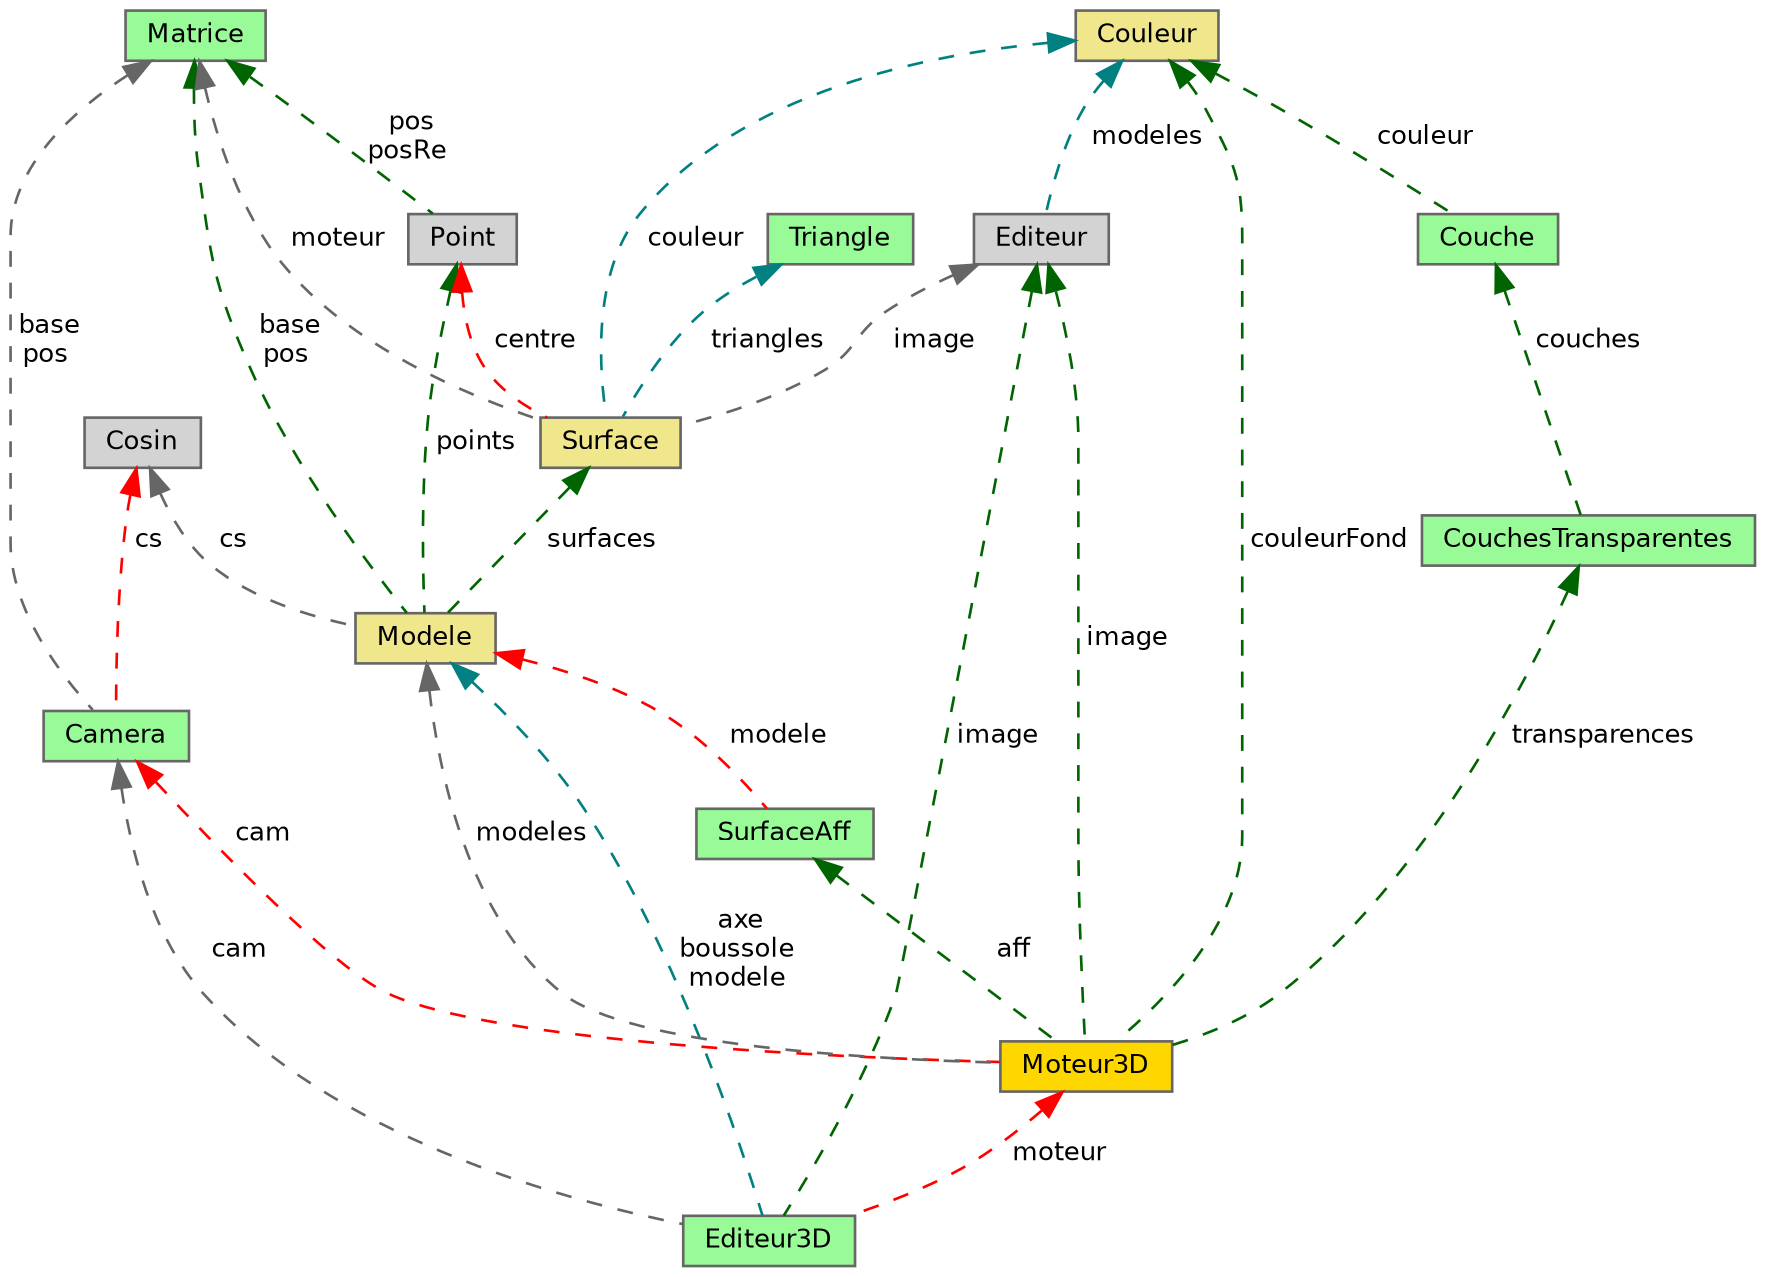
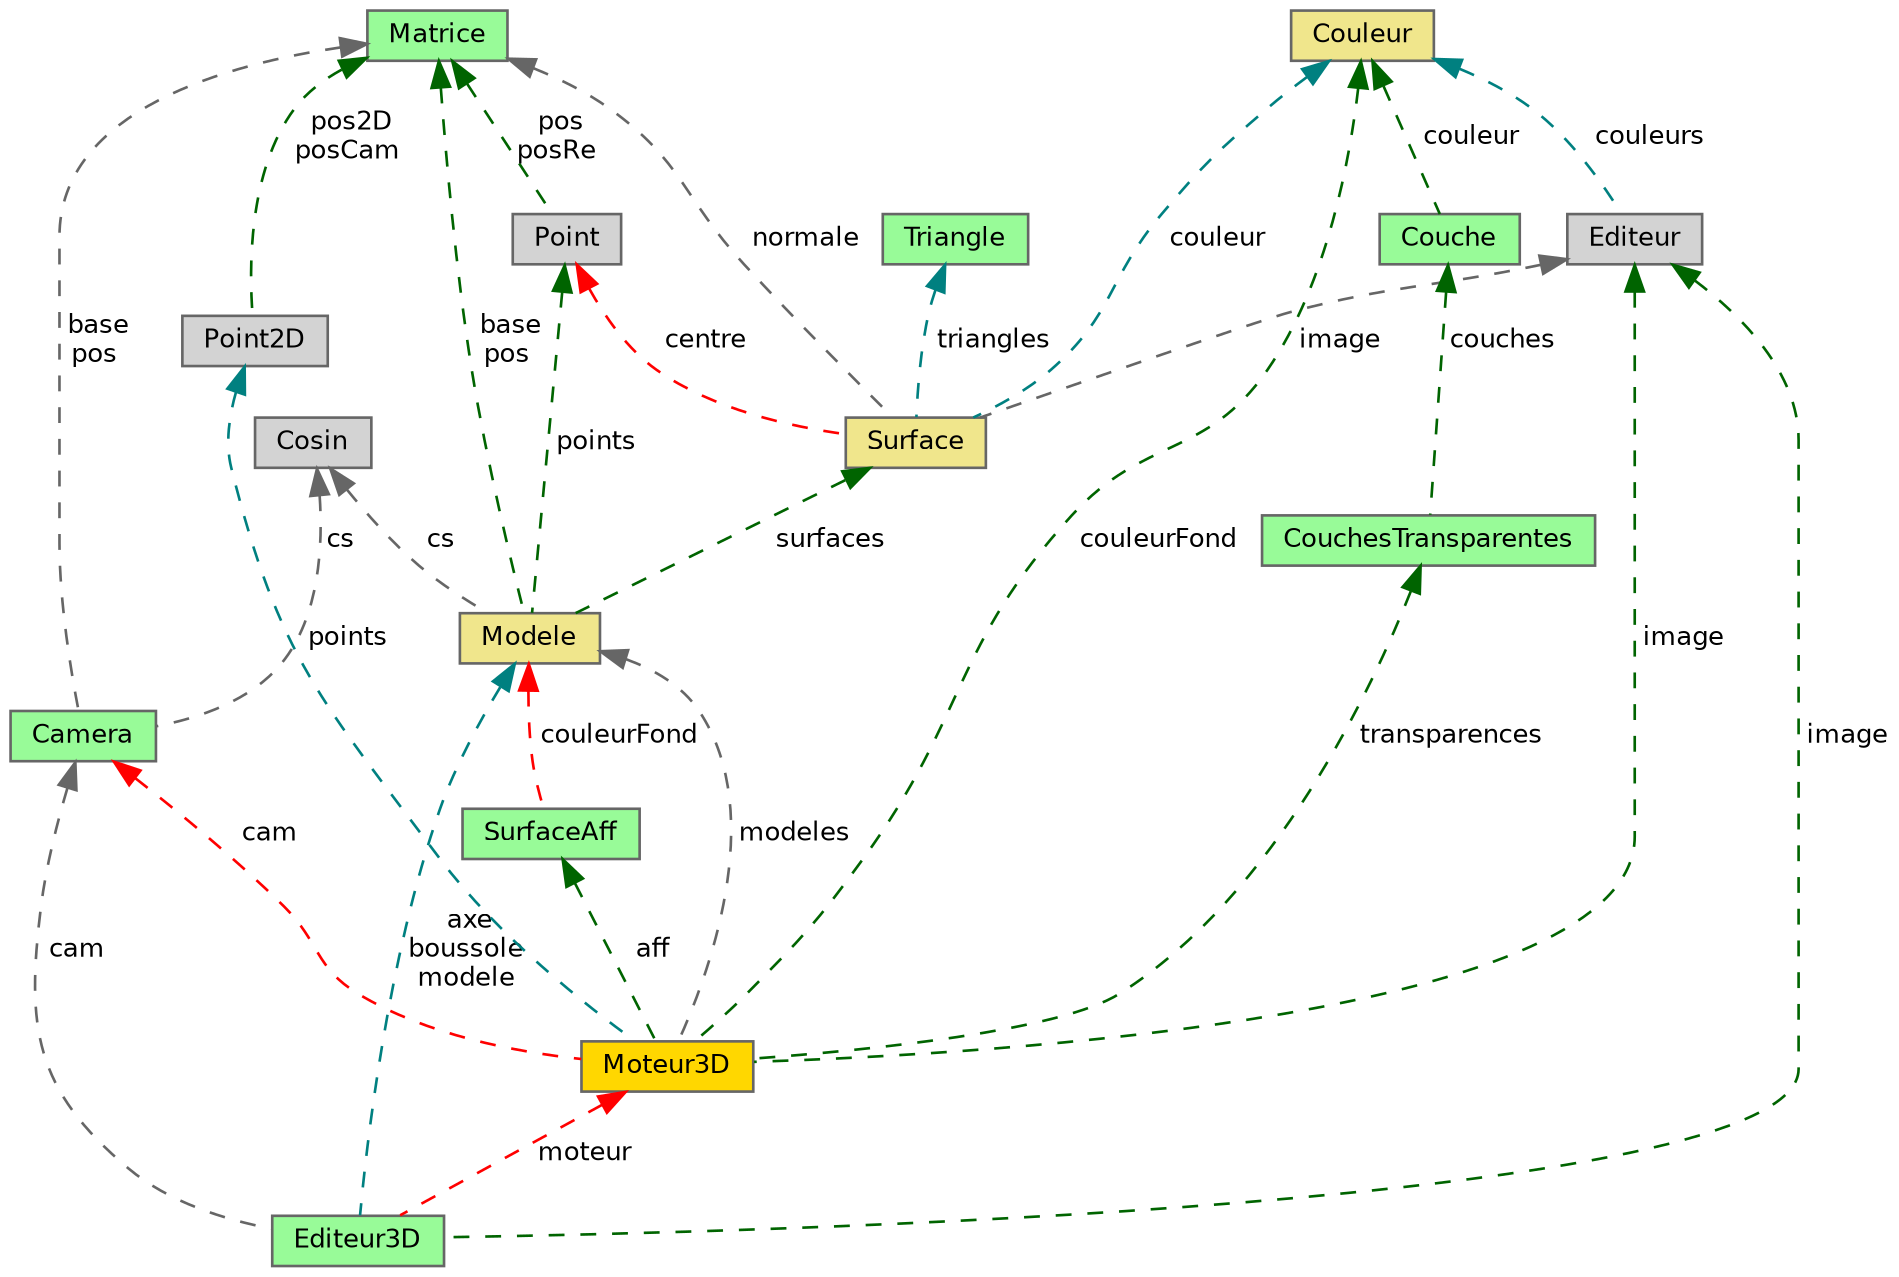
(1144, 137) -> (1647, 137)
(334, 239) -> (802, 239)
none -> (255, 341)
(119, 602) -> (282, 663)
(774, 736) -> (616, 736)
